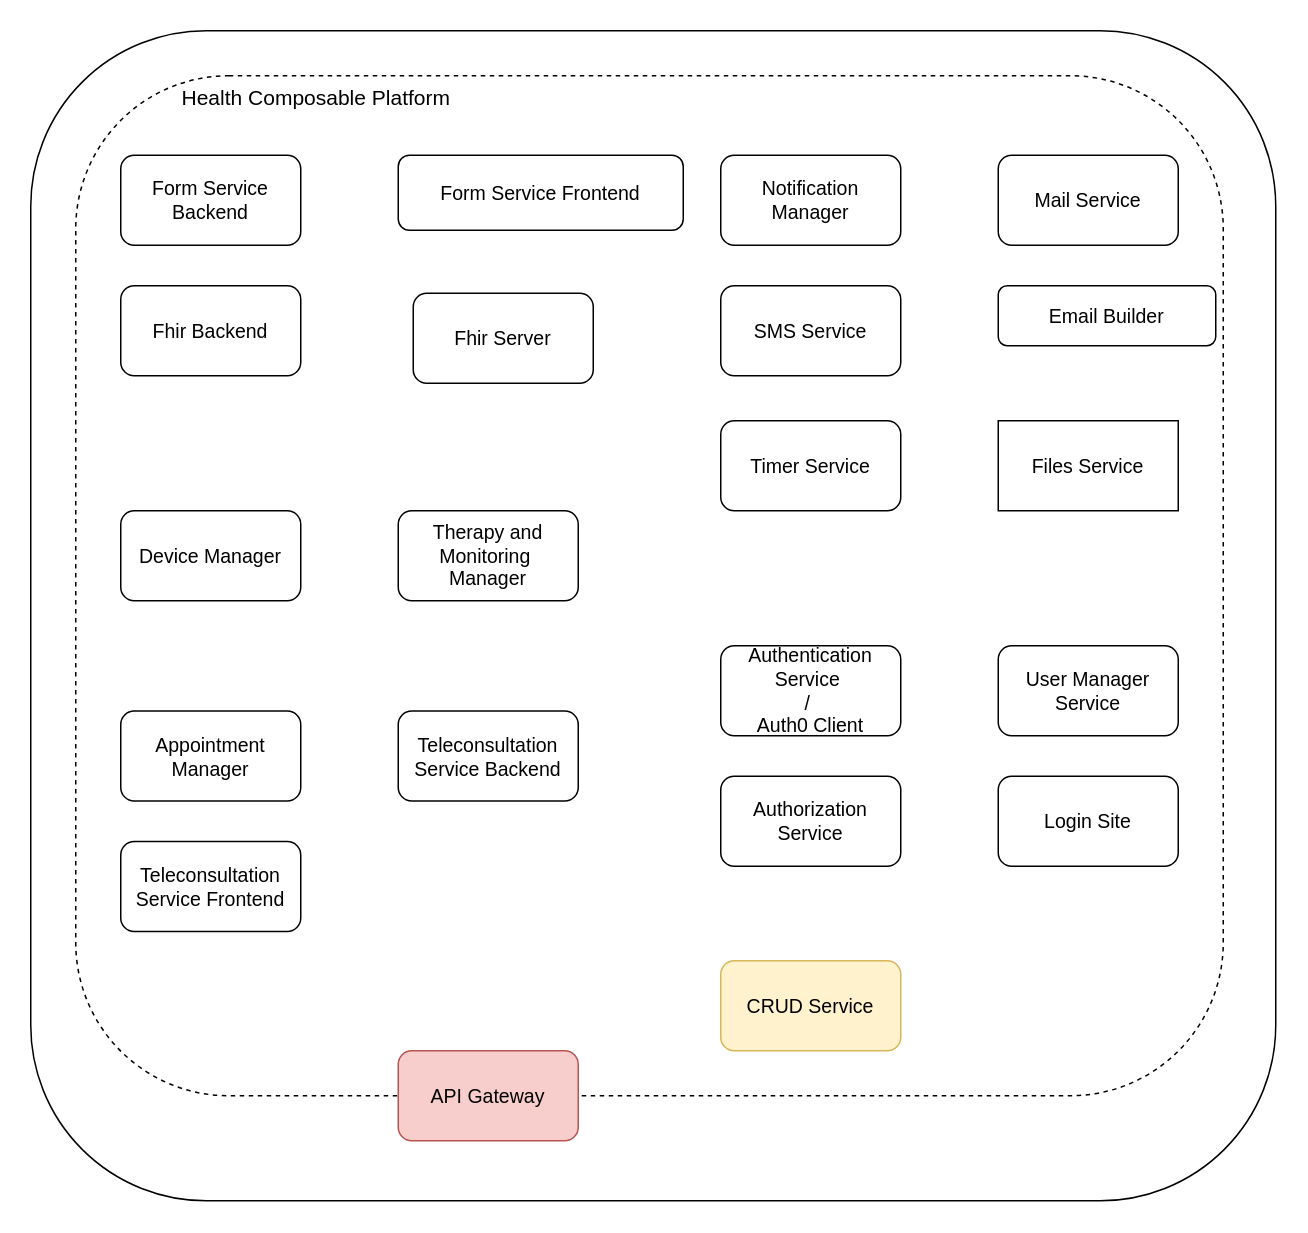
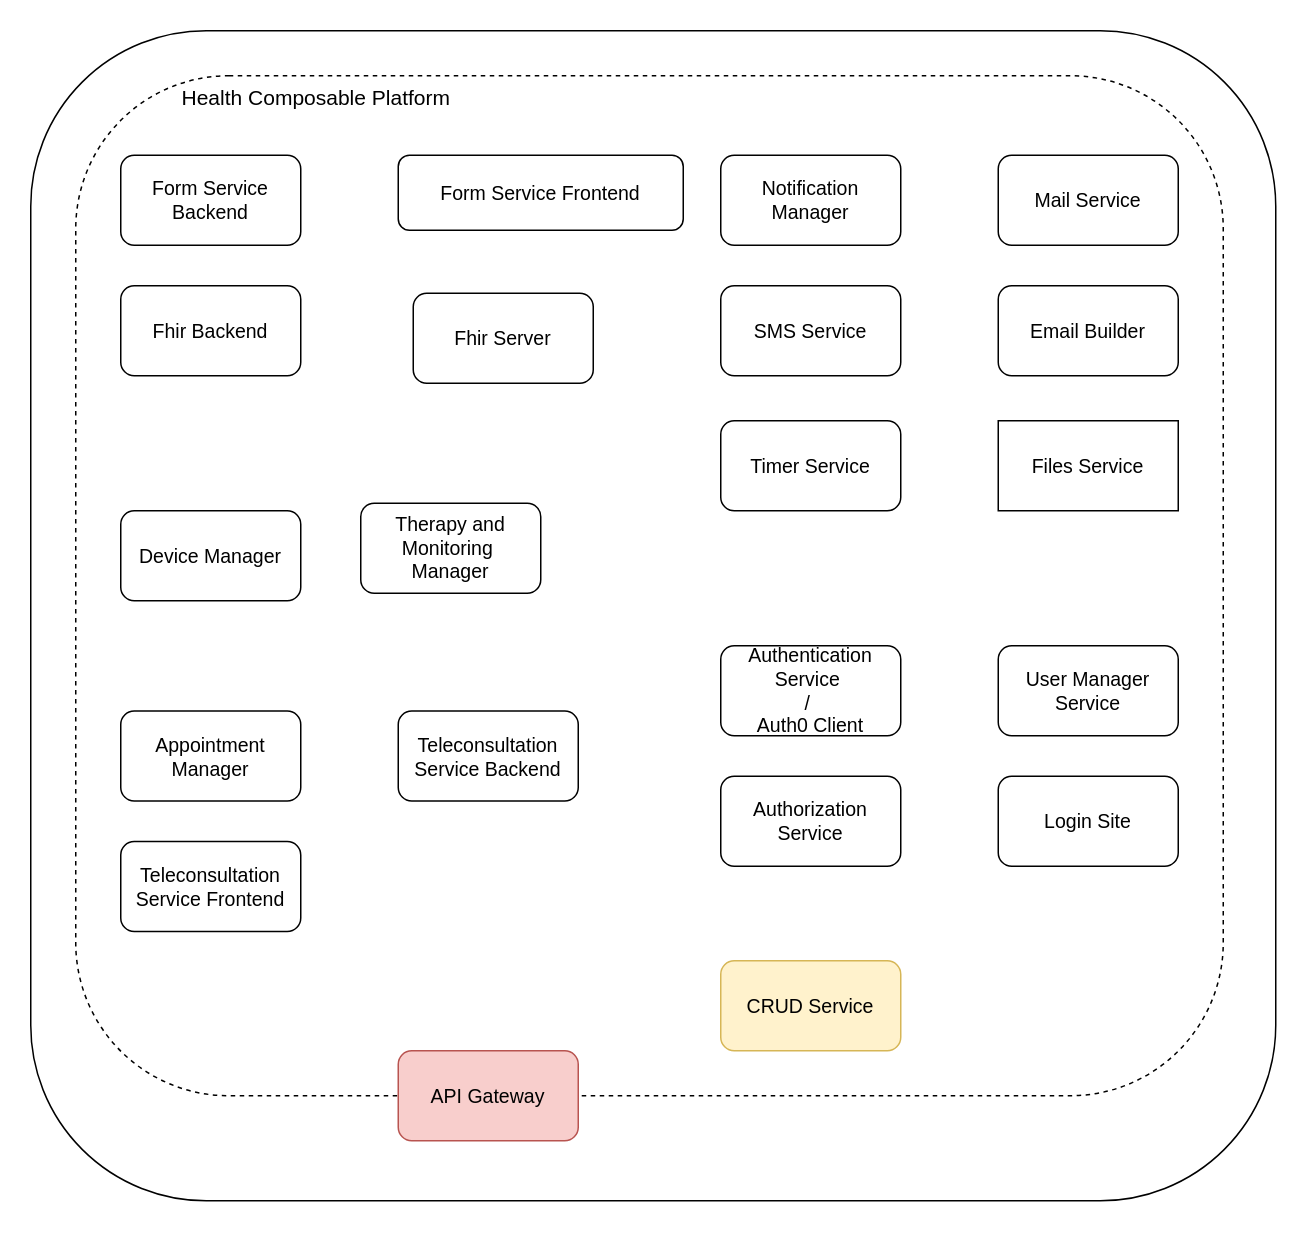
(1107, 316) -> (1088, 331)
(488, 556) -> (451, 548)
